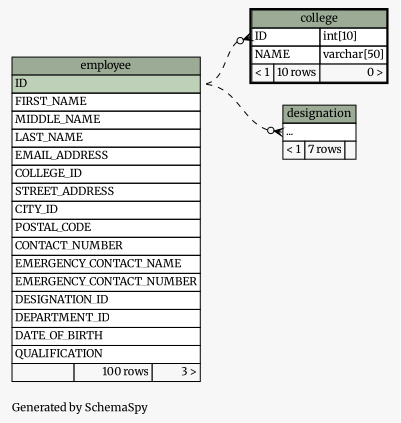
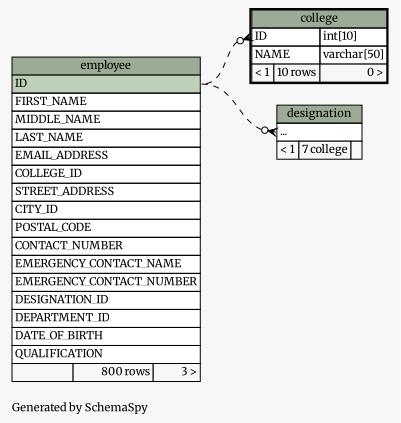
(325, 150) -> (325, 150)
(126, 372) -> (126, 372)
